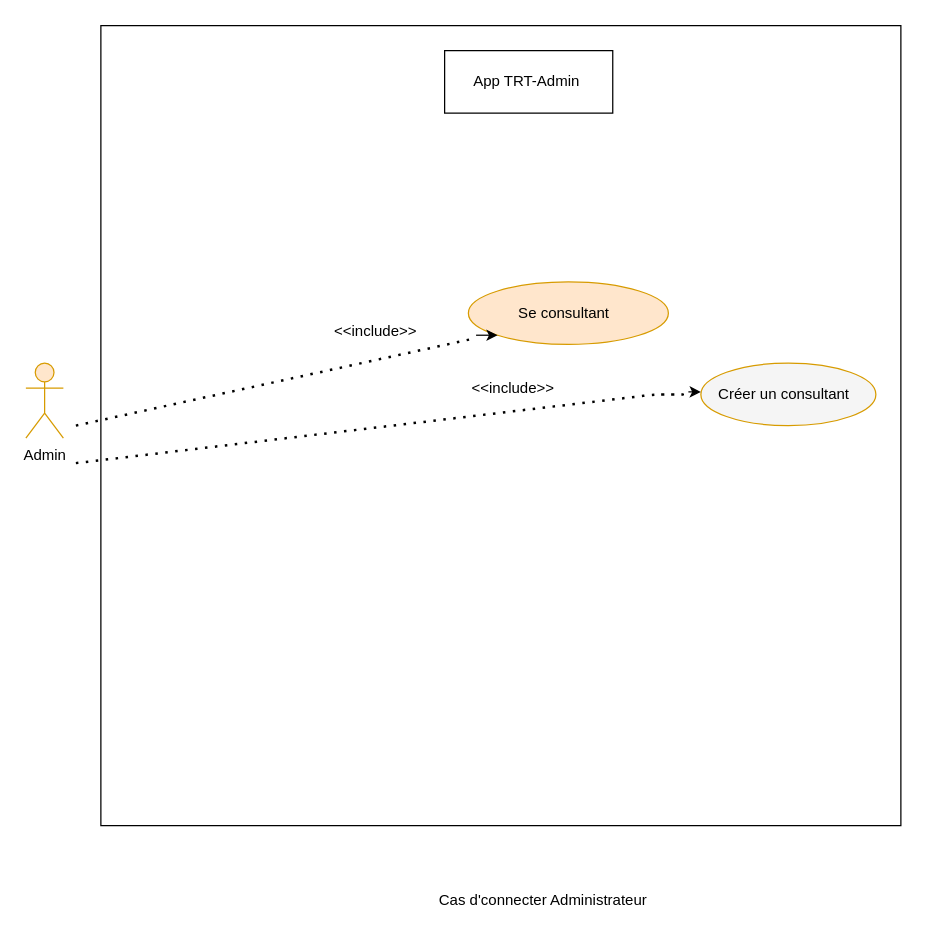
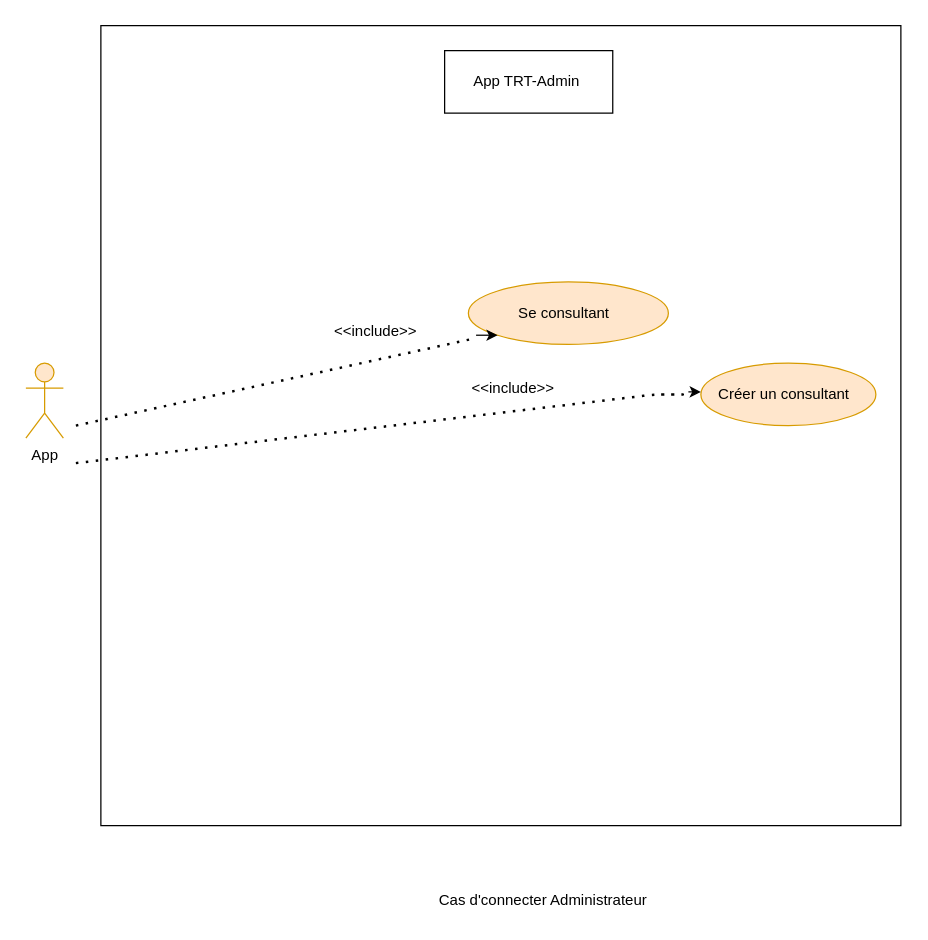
(788, 394) -> (788, 394)
(45, 456) -> (45, 456)
